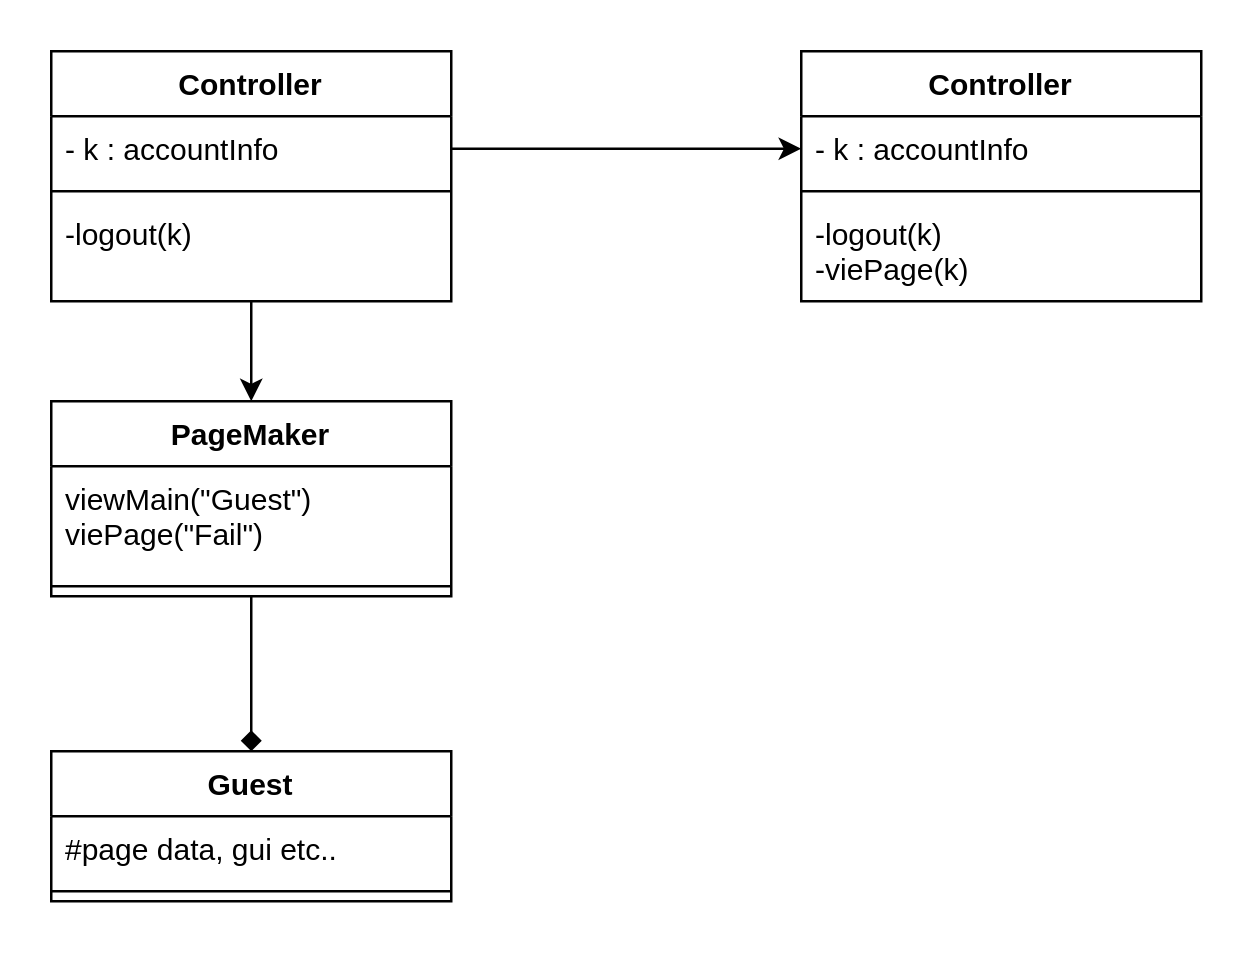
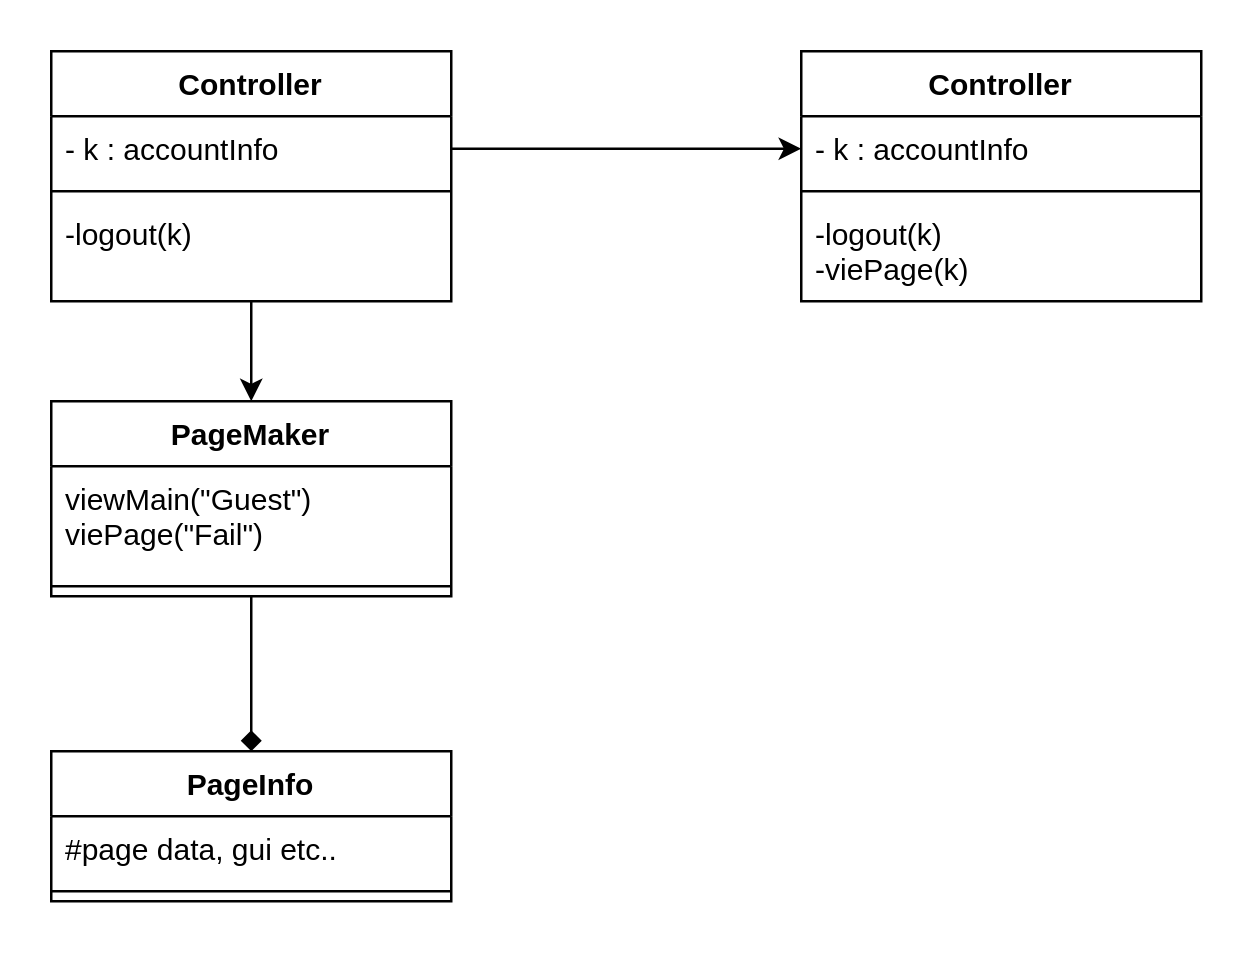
(250, 785) -> (250, 785)
